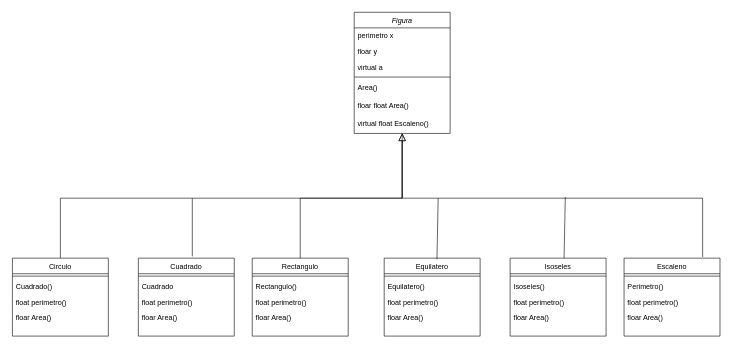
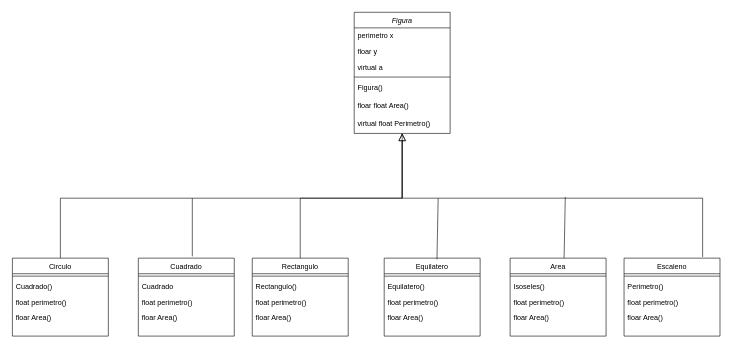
(370, 88) -> (373, 88)
(400, 124) -> (402, 124)
(558, 266) -> (558, 266)
